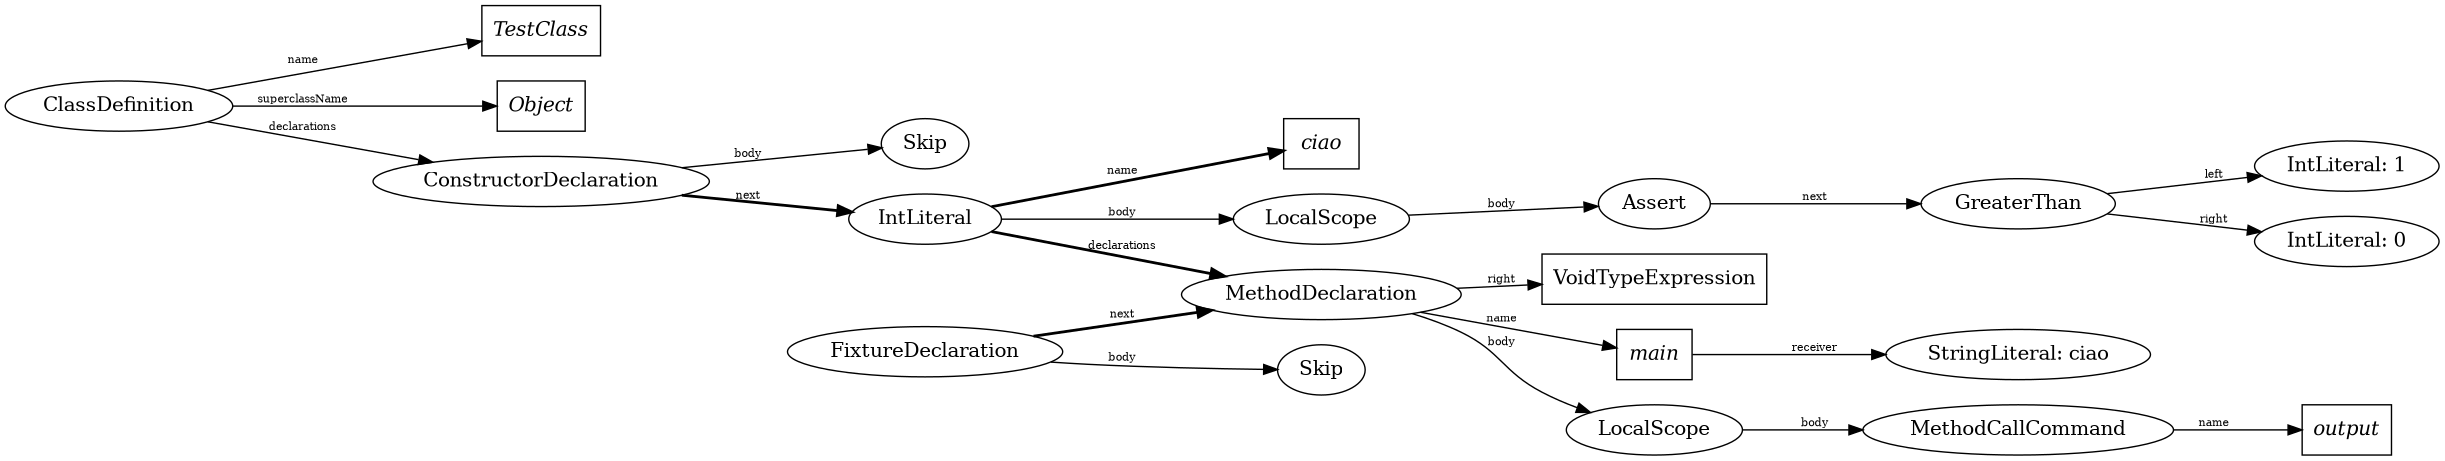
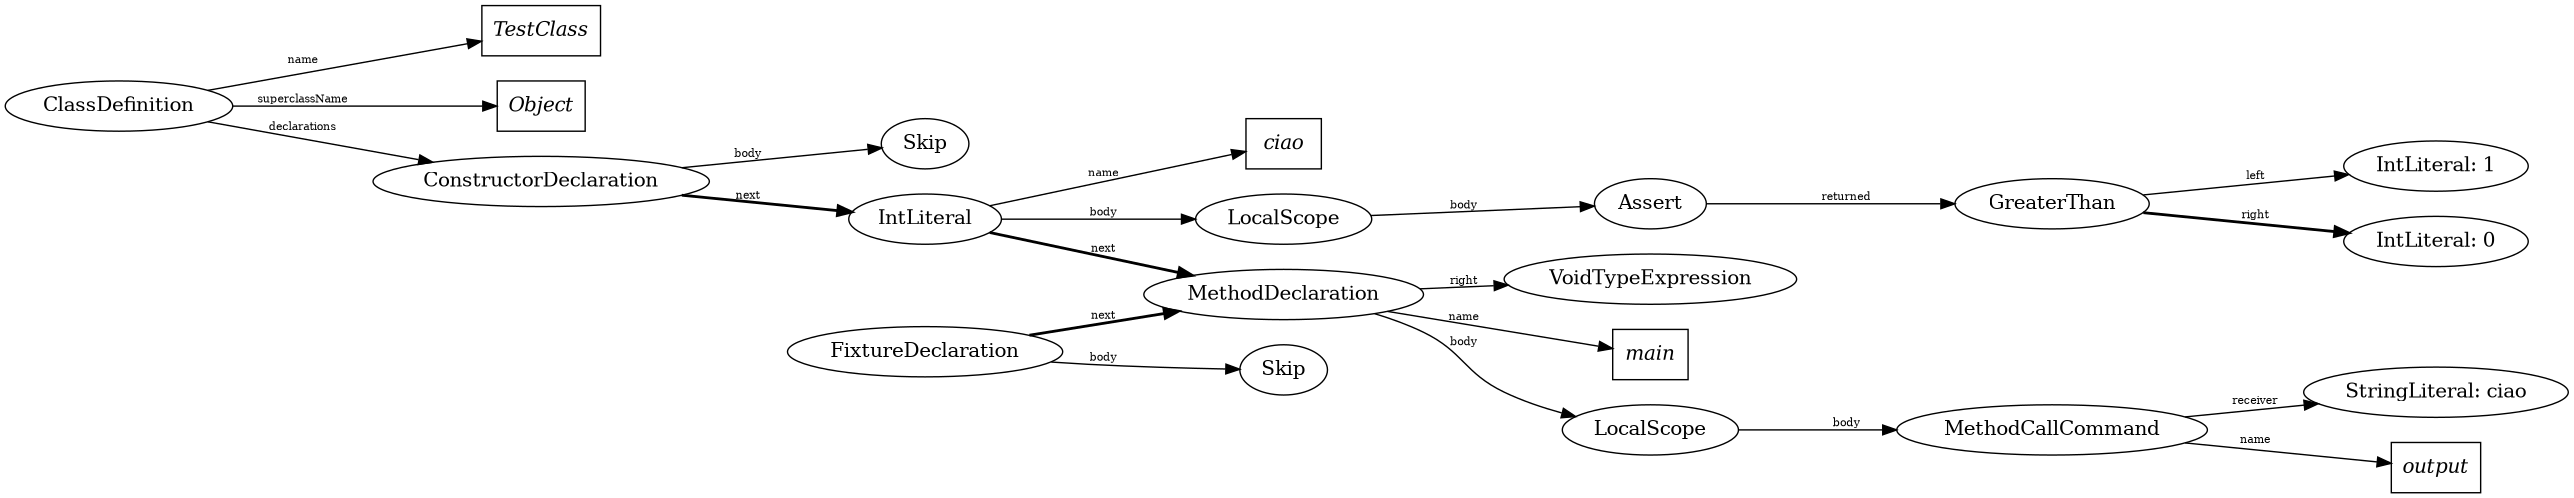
(1130, 180) -> (1111, 180)
(1815, 198) -> (1847, 198)
(2177, 222) -> (2239, 222)
(1122, 246) -> (1103, 249)
(1654, 279) -> (1650, 279)
(1782, 355) -> (2245, 411)
